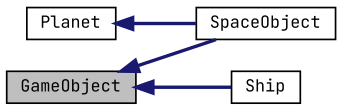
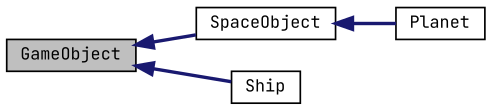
(164, 23) -> (374, 23)
